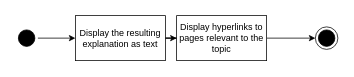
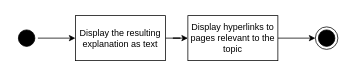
(222, 38) -> (233, 38)
